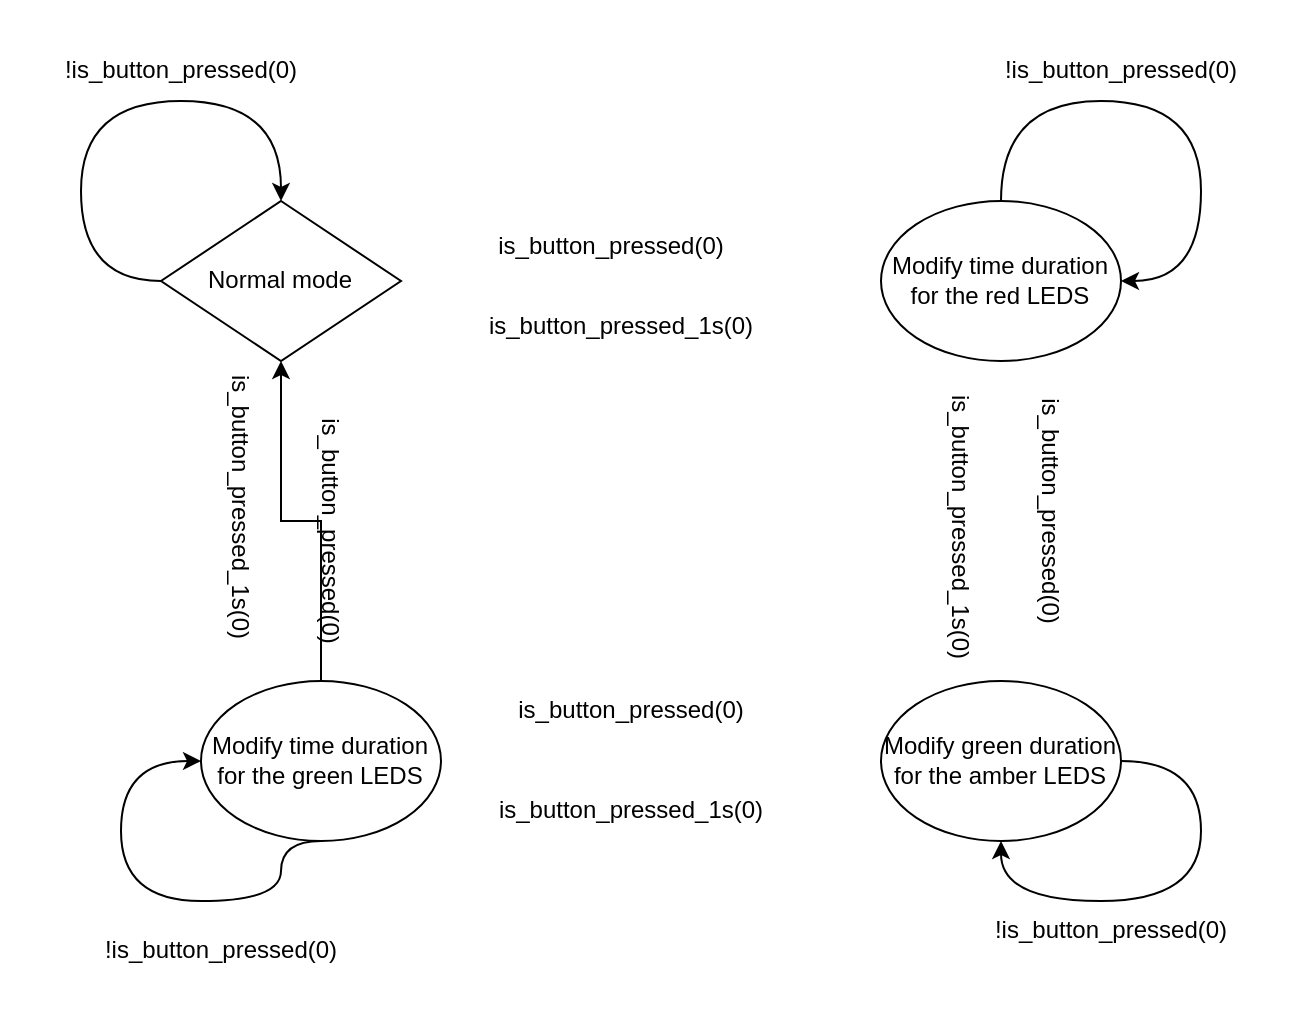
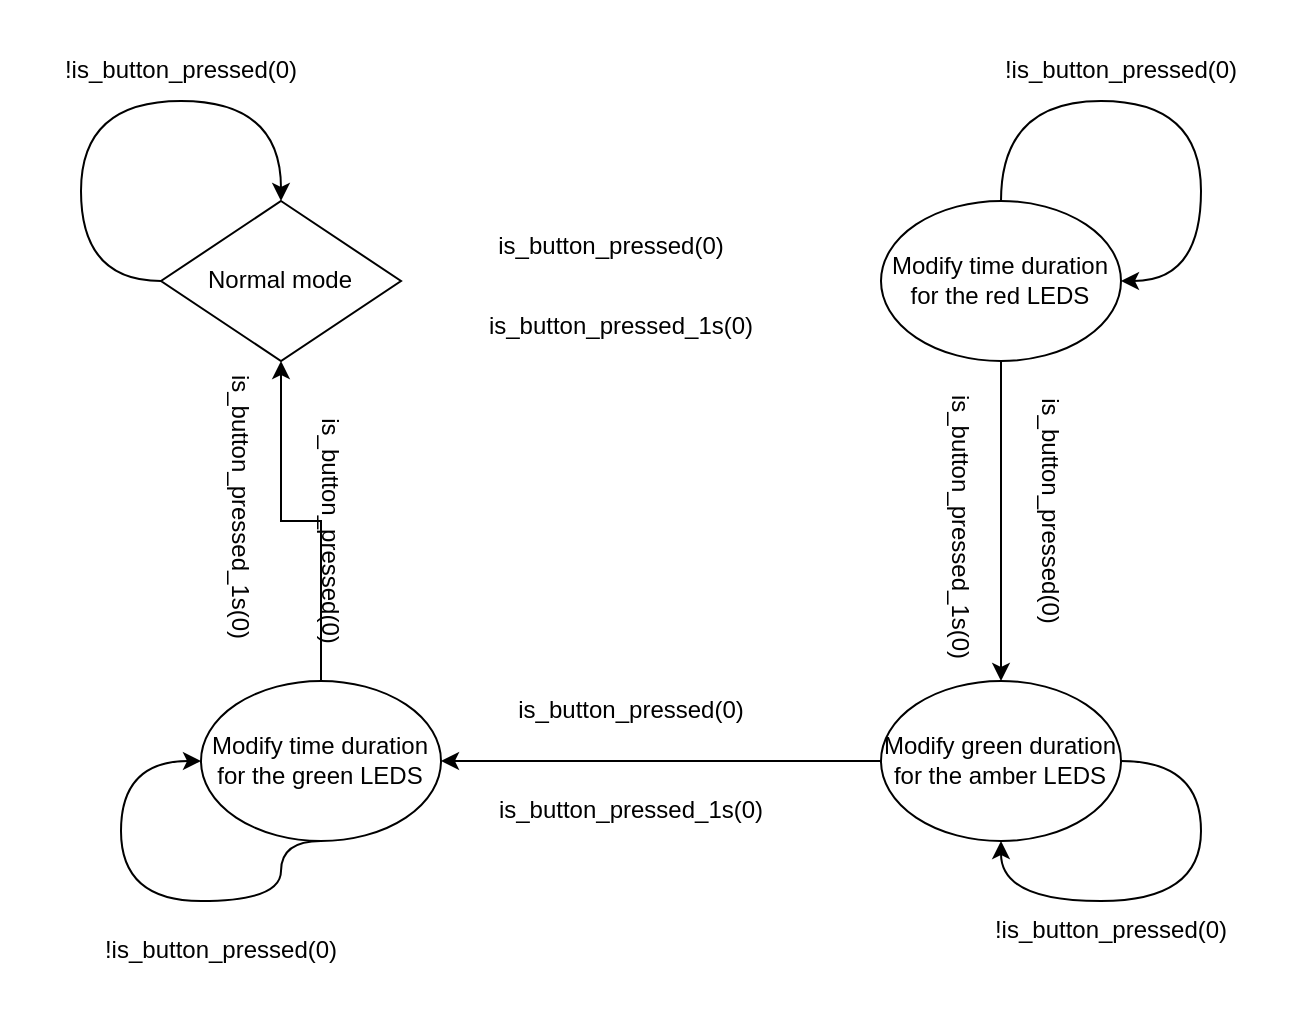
none -> (1001, 514)
none -> (668, 761)
